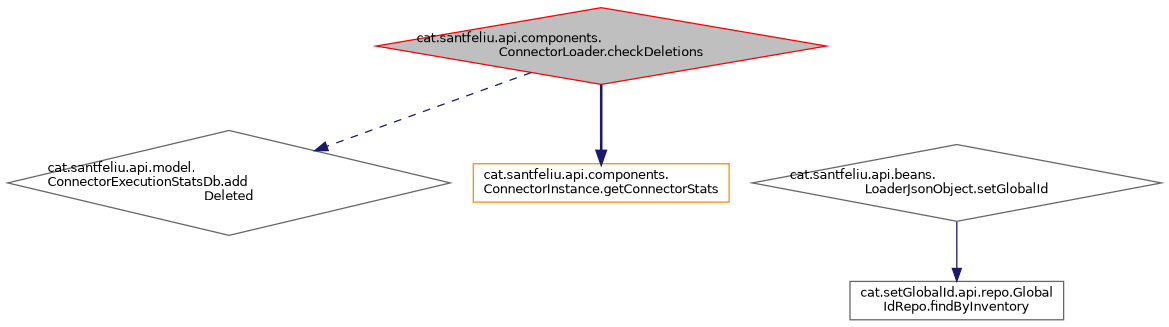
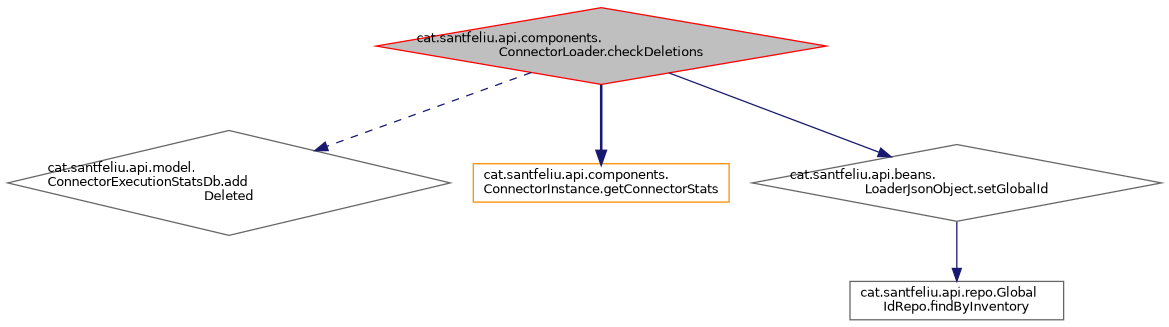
none -> (774, 113)
(957, 301) -> (957, 301)
